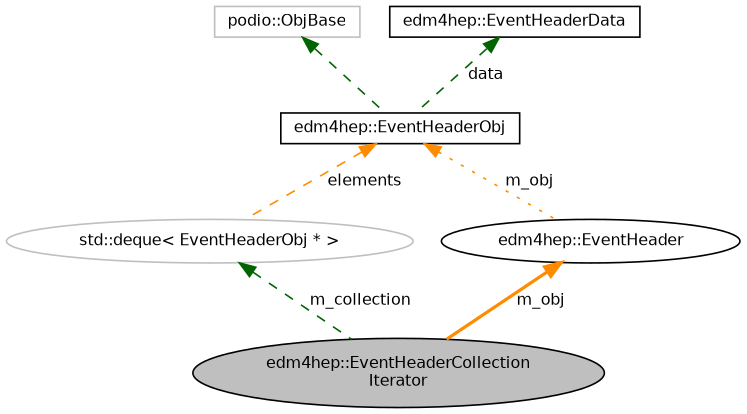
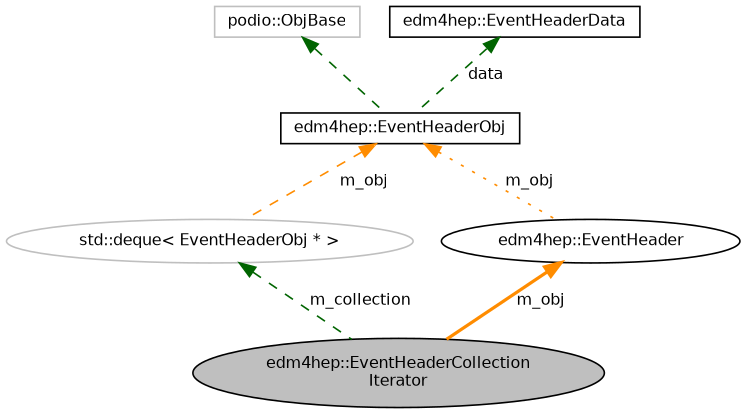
(362, 182) -> (362, 182)
